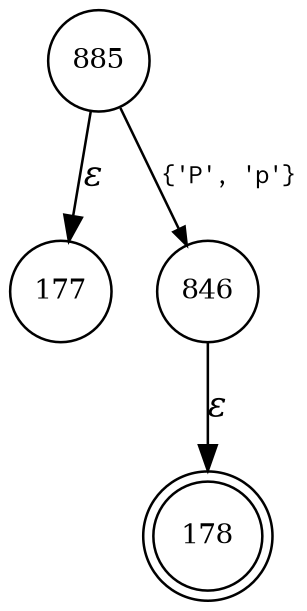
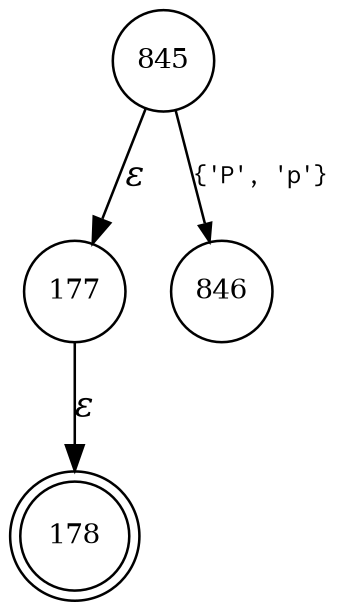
(99, 61) -> (163, 61)
(208, 394) -> (75, 394)
